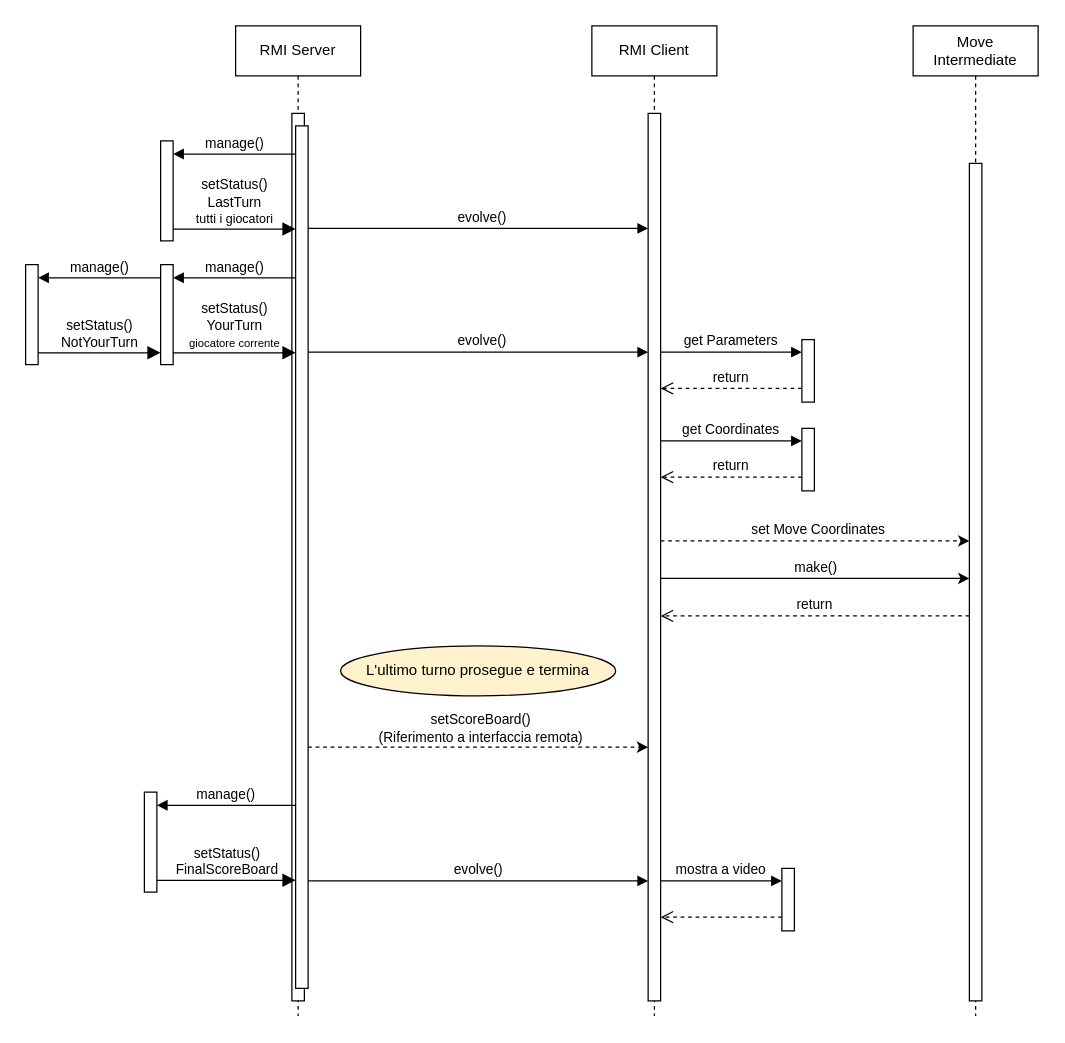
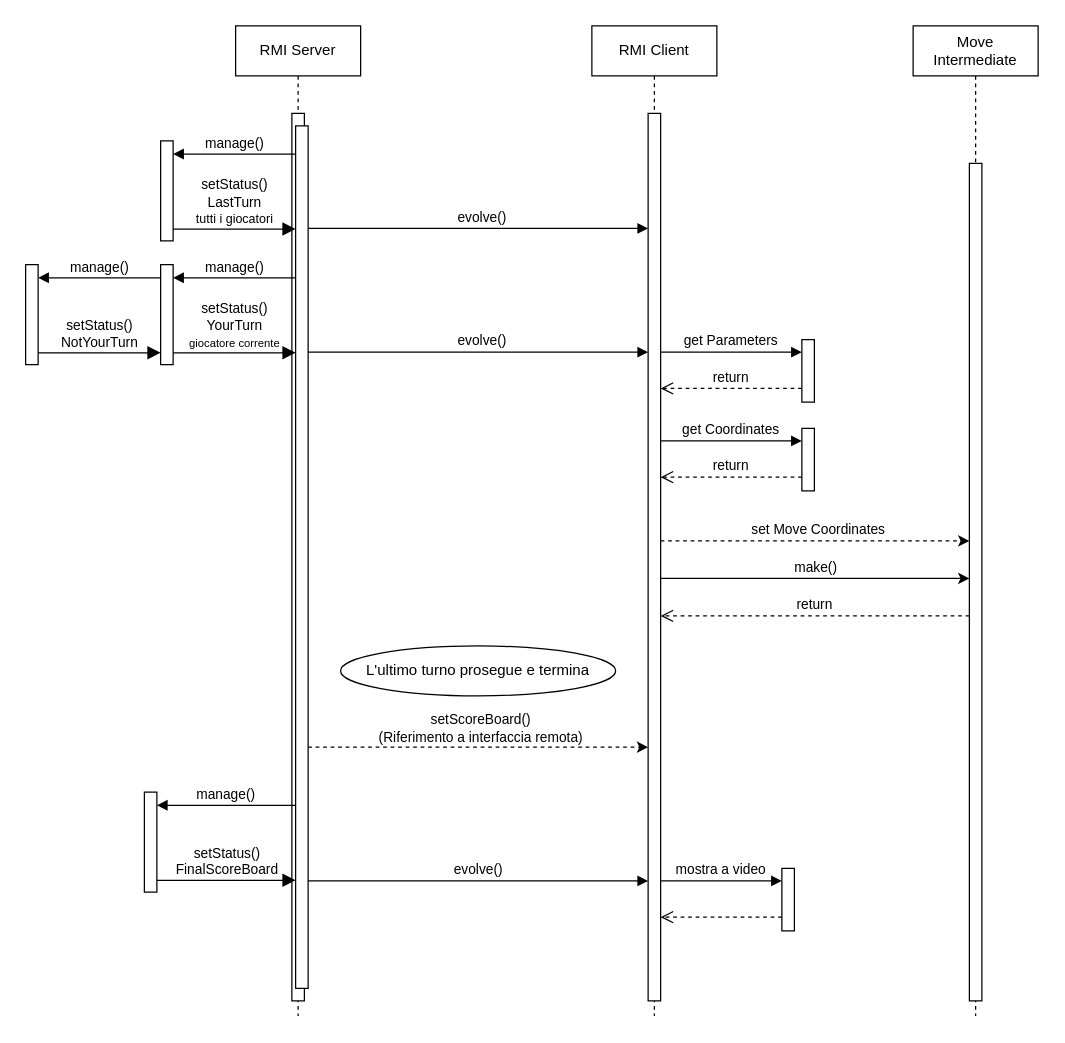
(478, 671) -> (478, 671)
